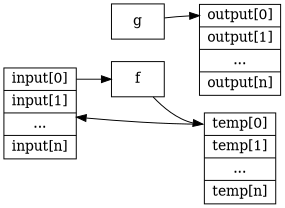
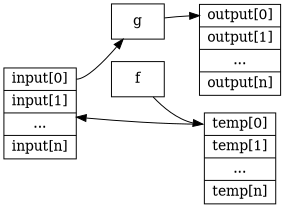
(89, 79) -> (98, 66)
